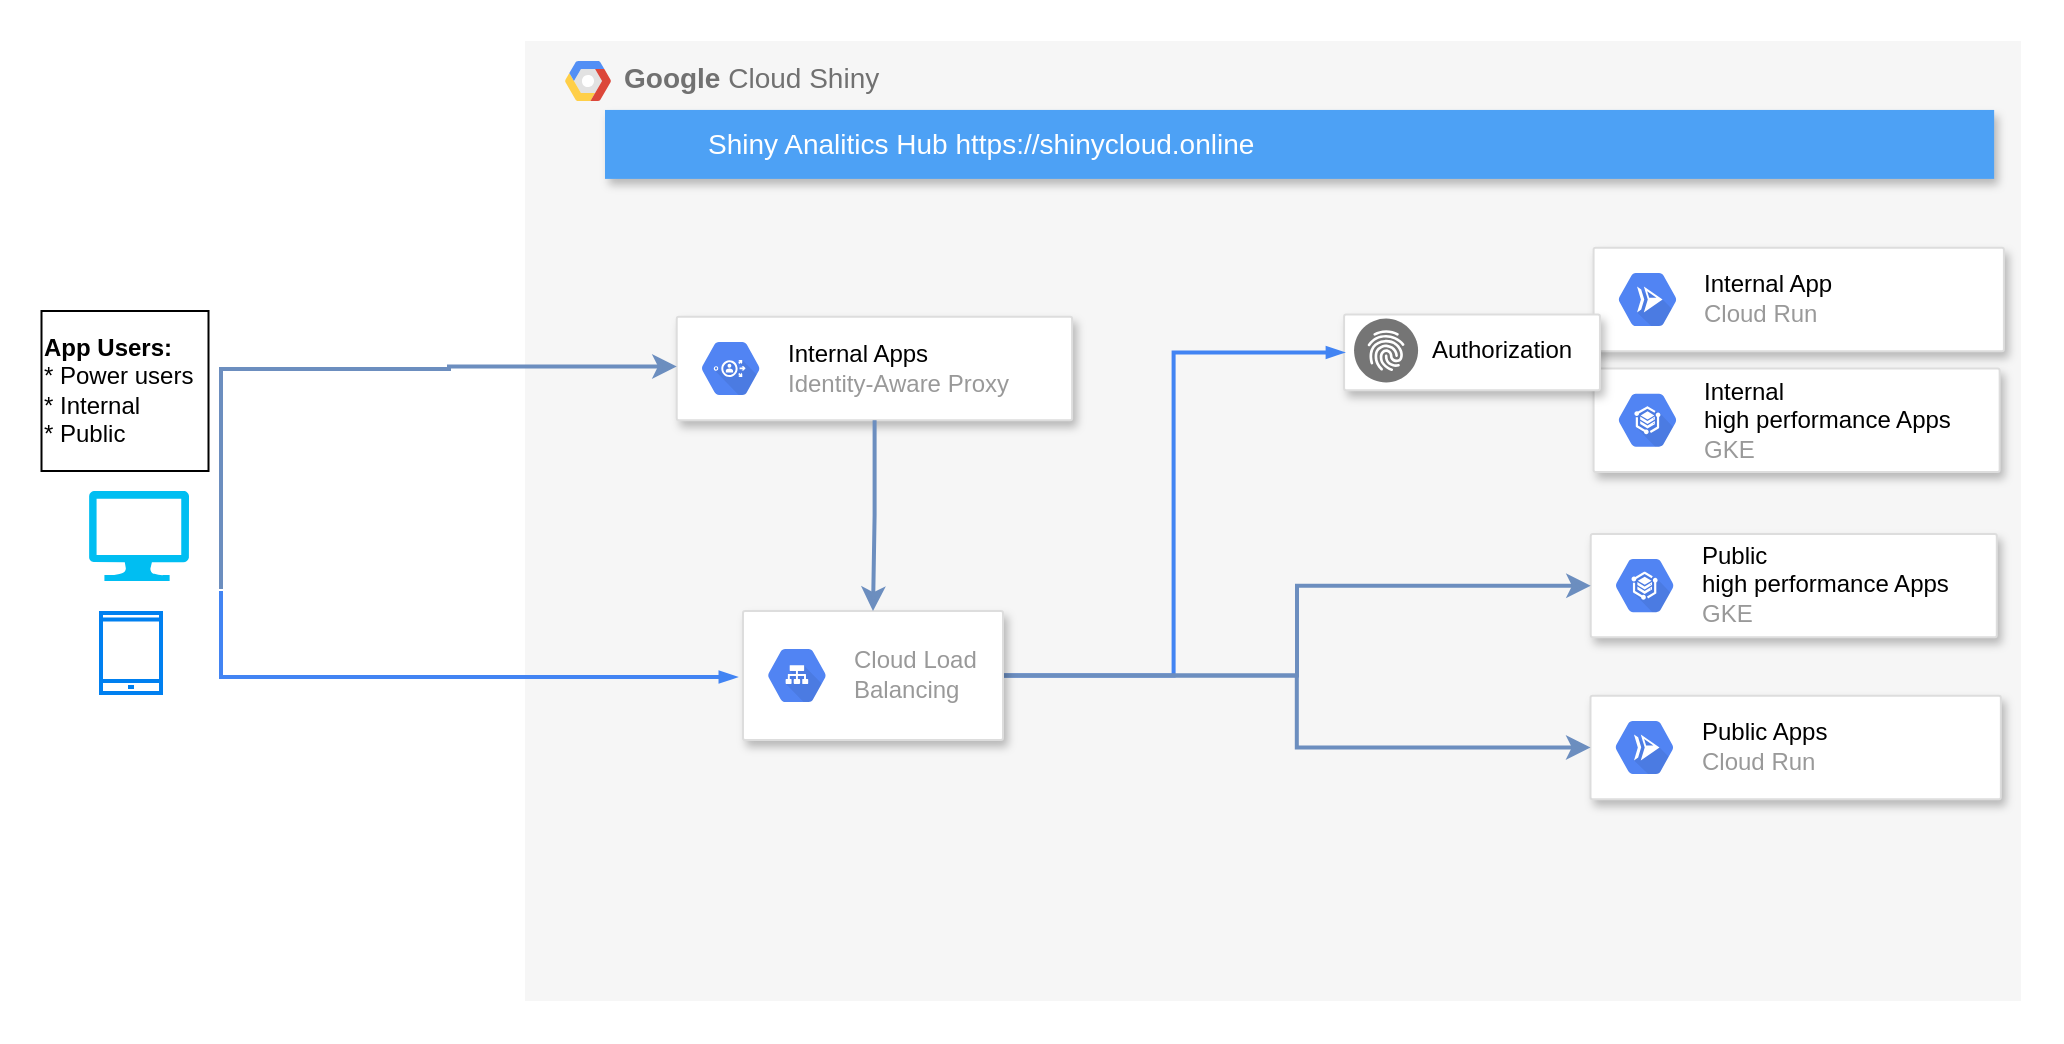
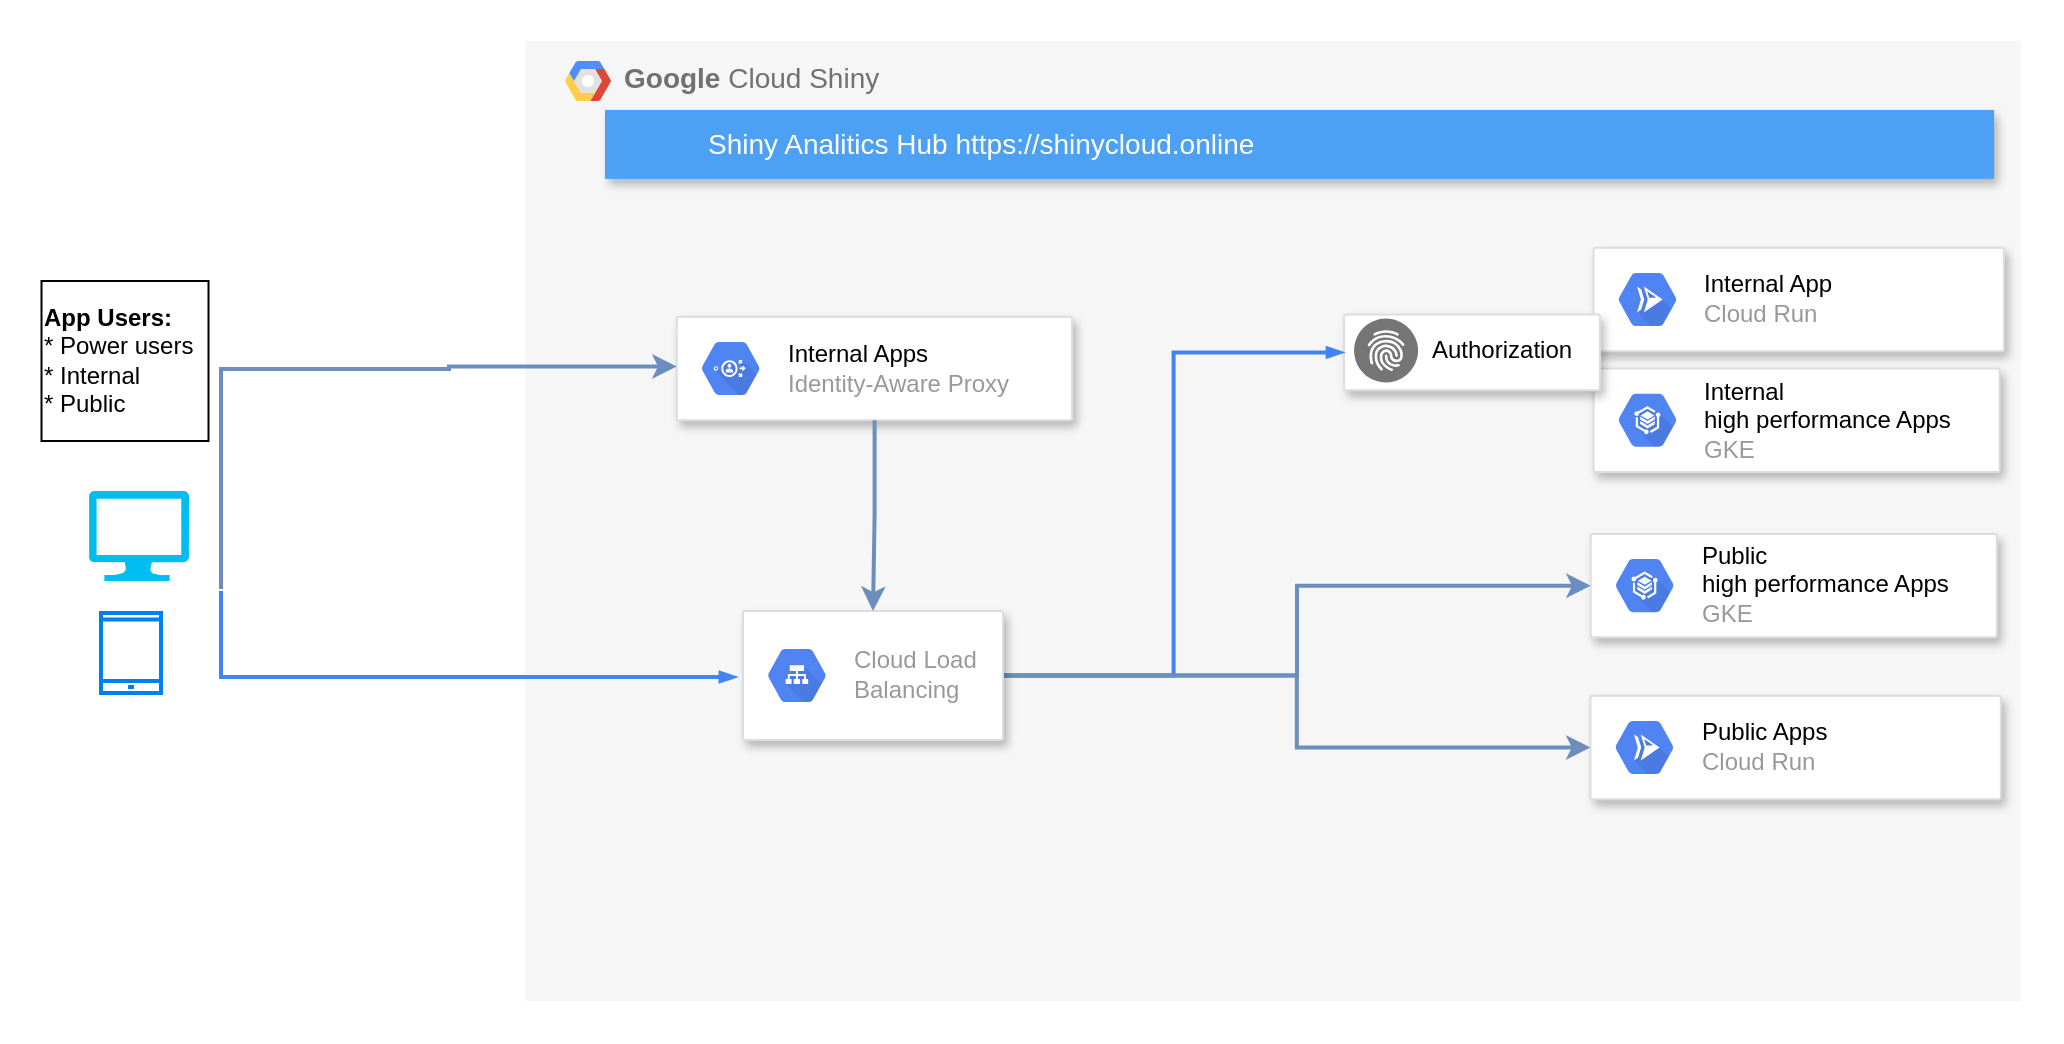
(125, 391) -> (125, 361)
